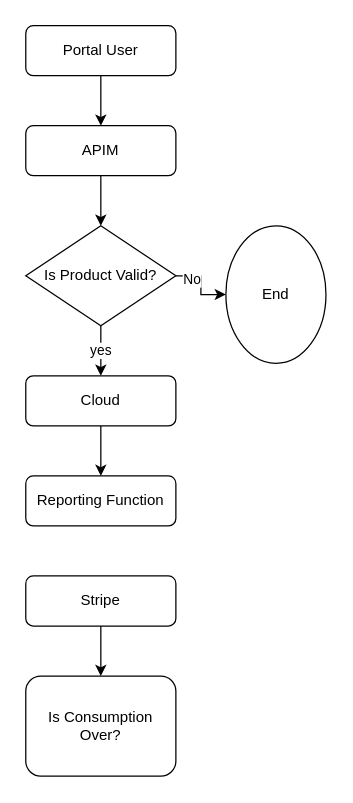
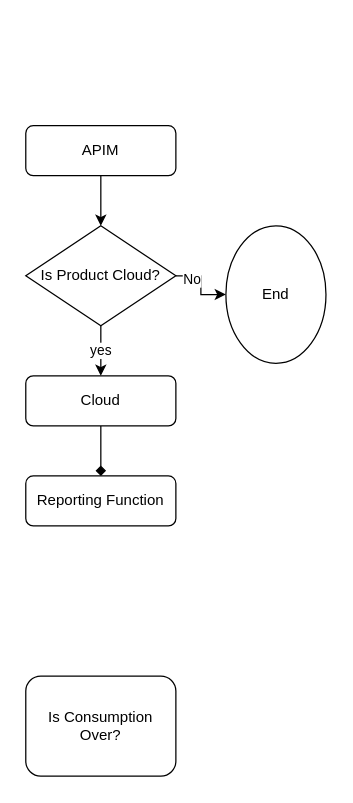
(101, 51) -> none
(101, 97) -> none
(101, 276) -> (101, 276)
(101, 466) -> (101, 465)
(101, 601) -> none
(101, 647) -> none
